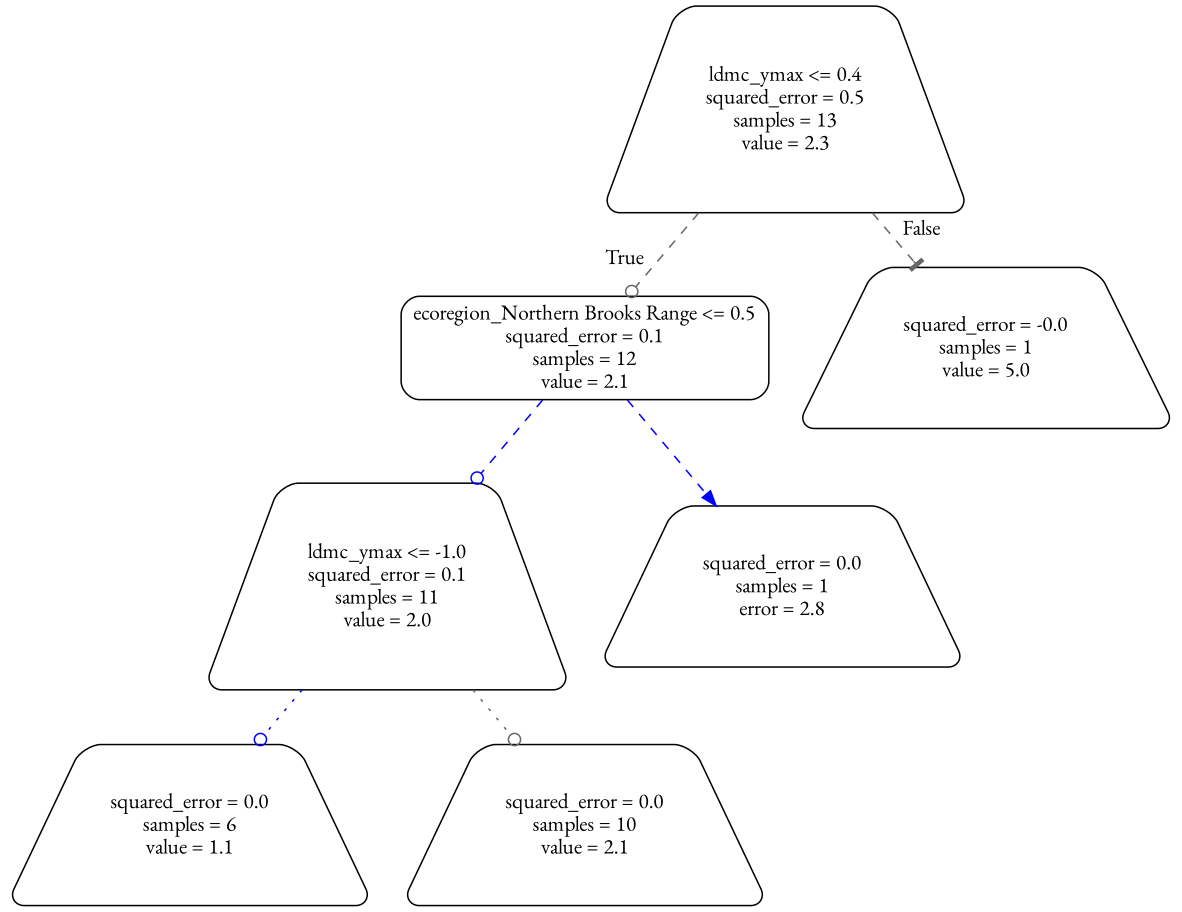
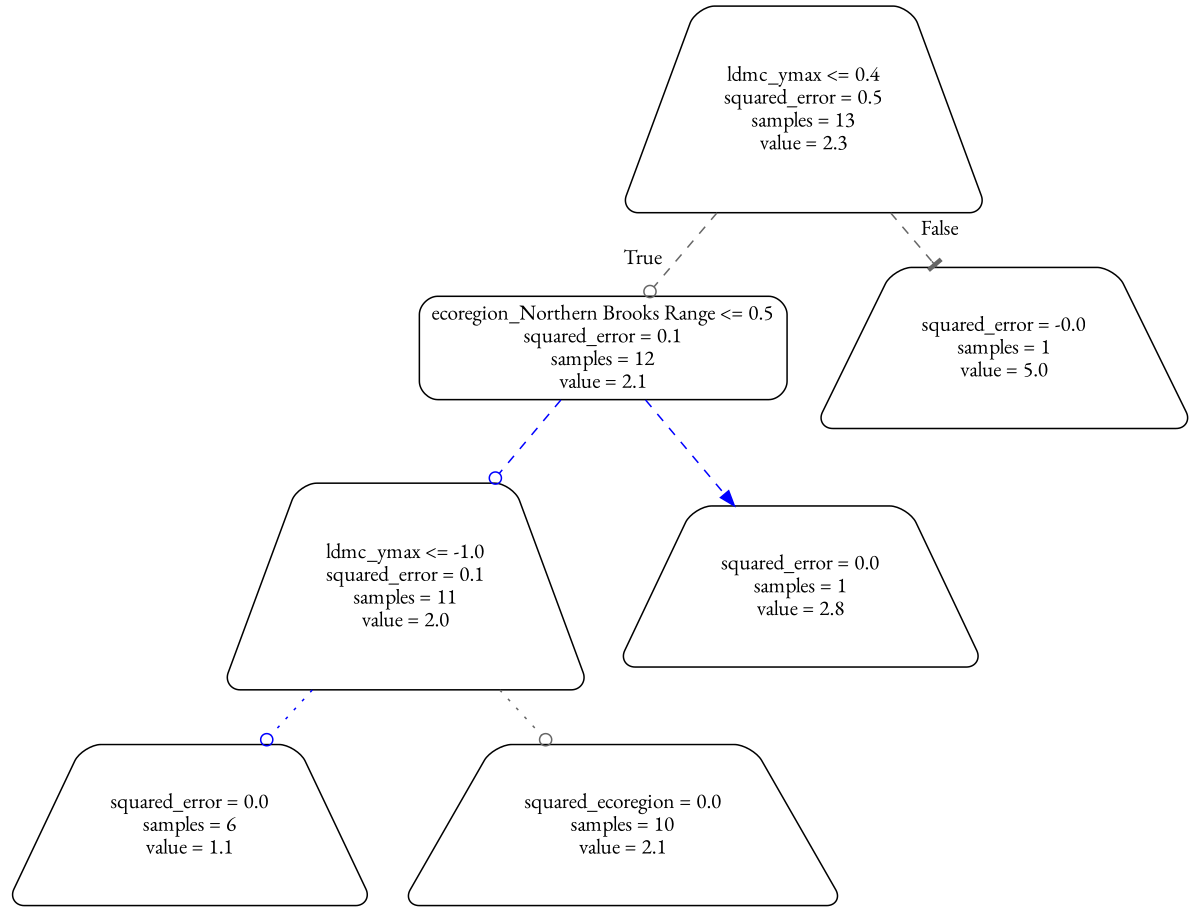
(783, 587) -> (801, 587)
(585, 825) -> (623, 825)
